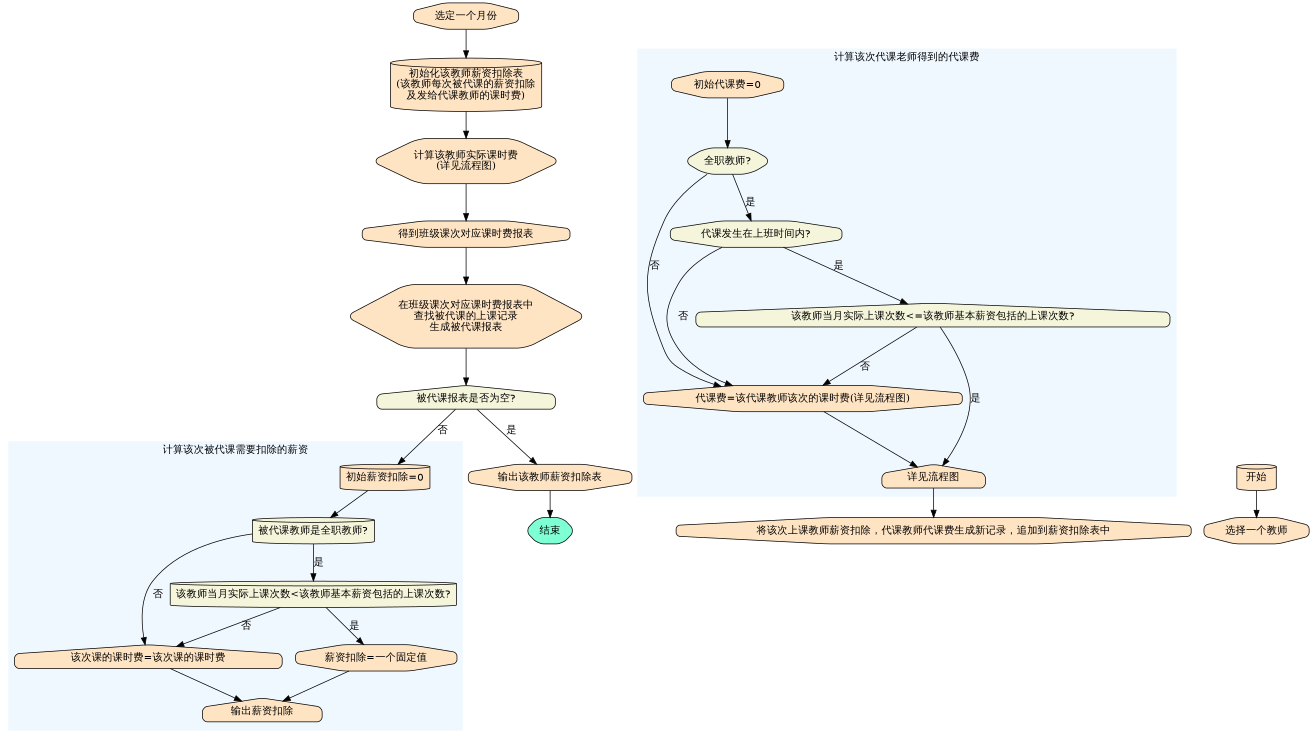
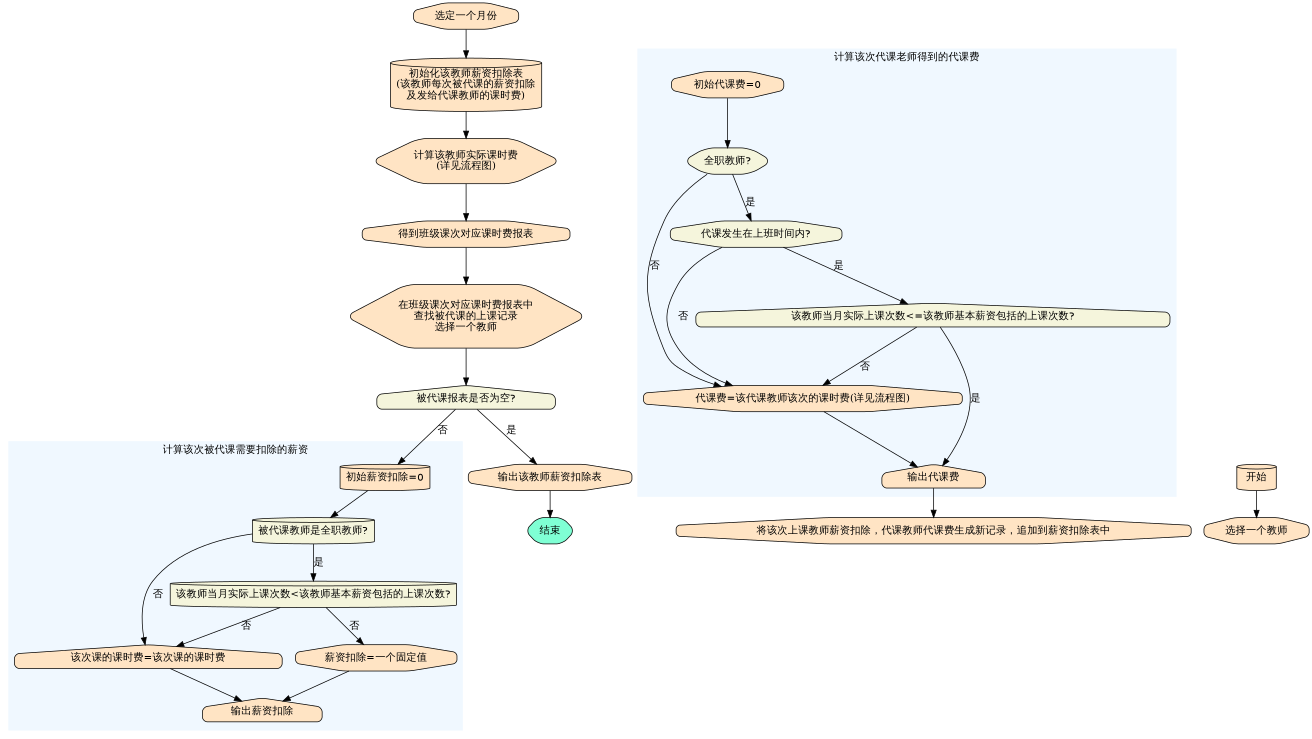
(466, 316) -> (466, 316)
(934, 477) -> (934, 477)
(355, 626) -> (355, 626)
